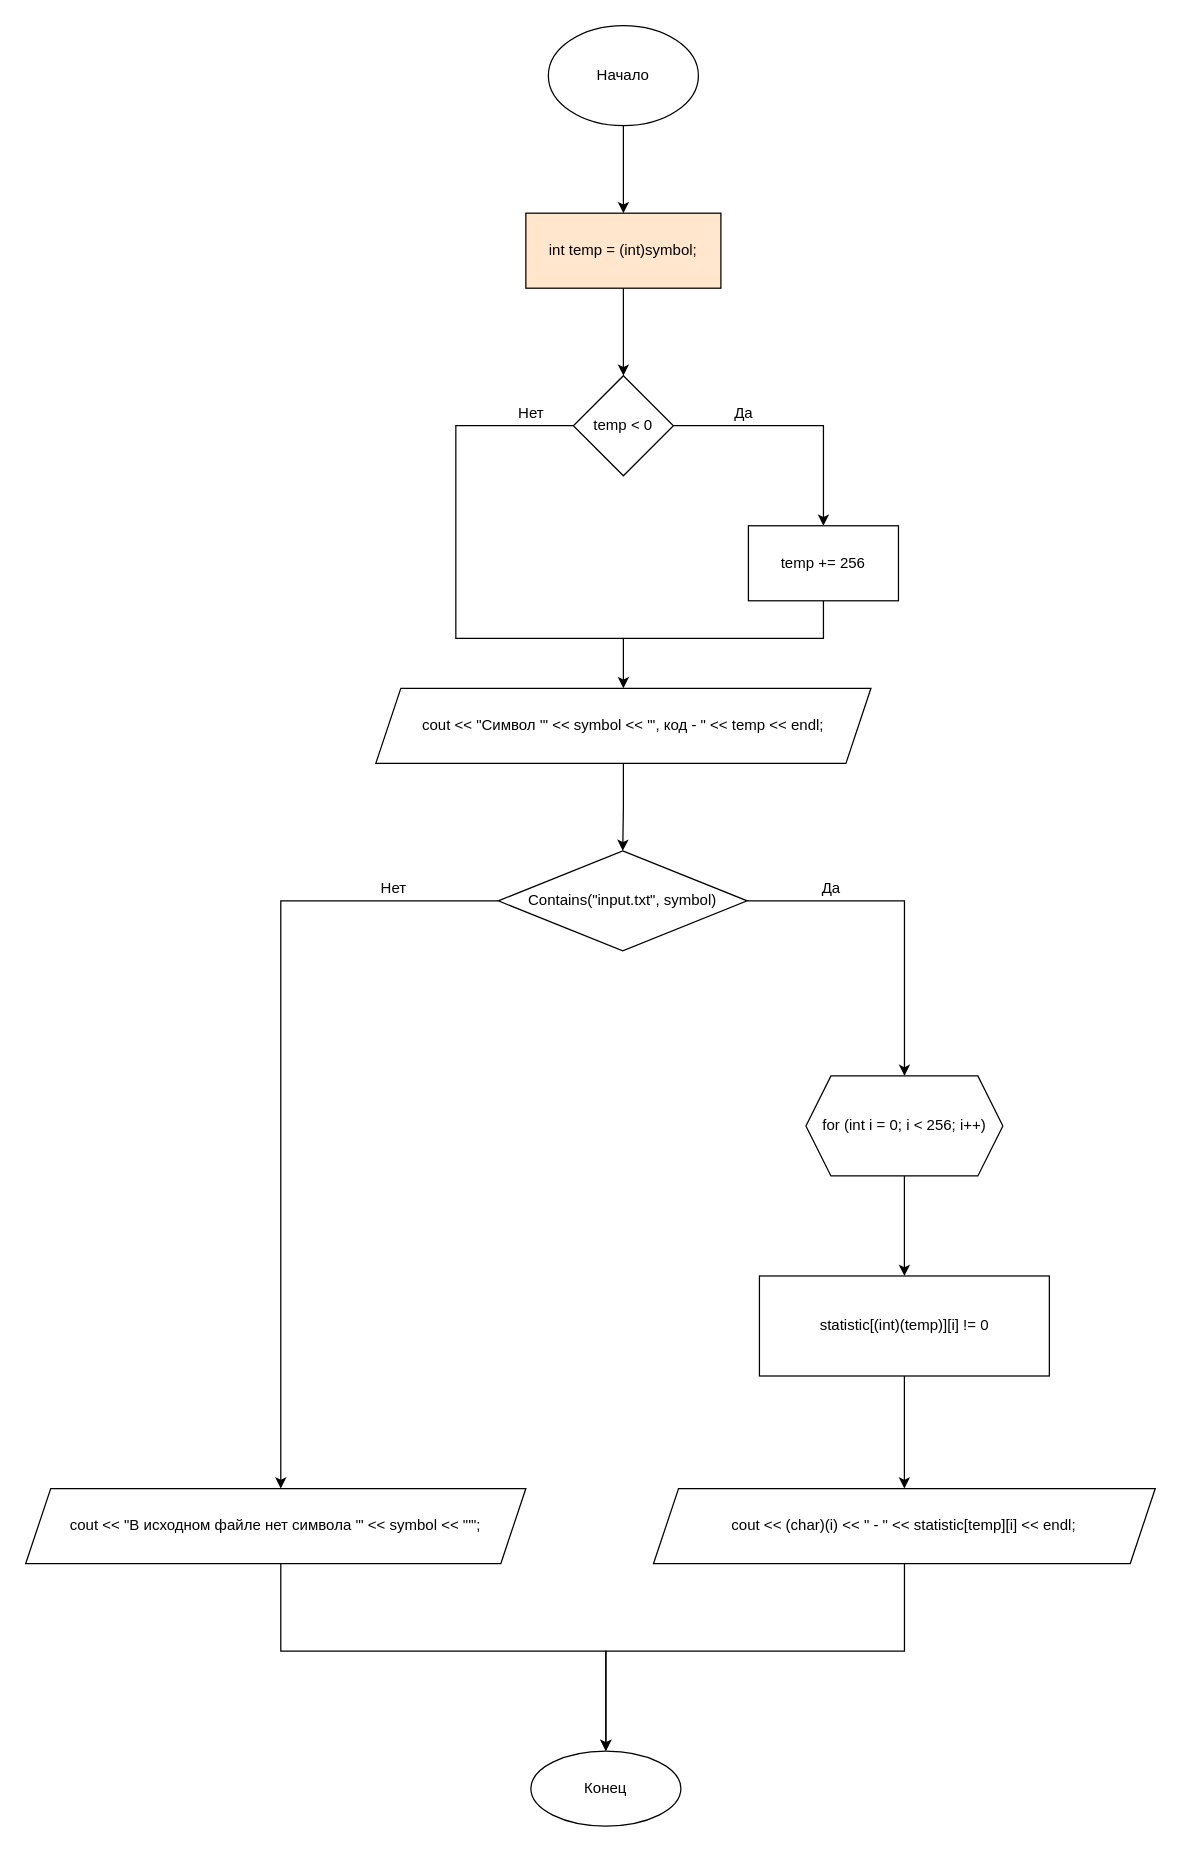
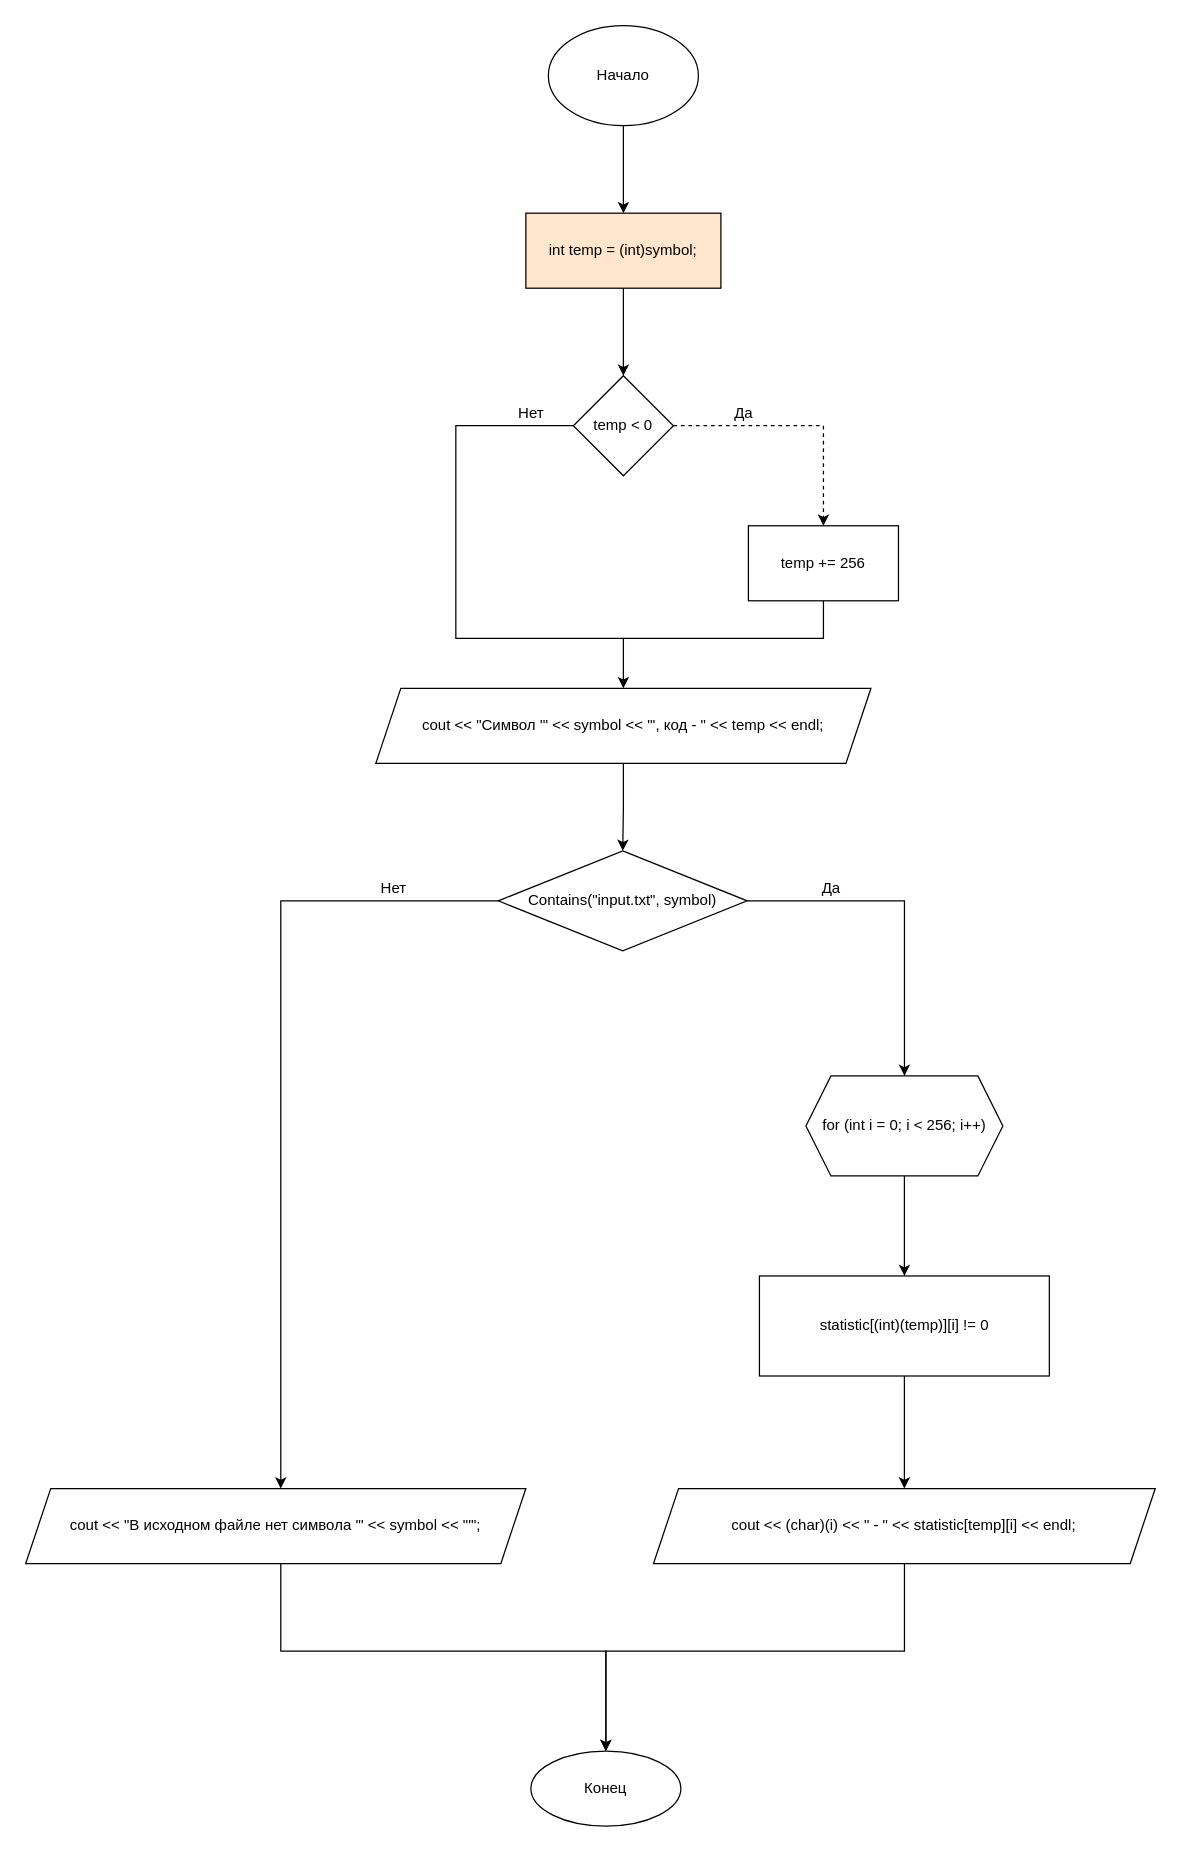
(794, 426) -> (794, 426)
